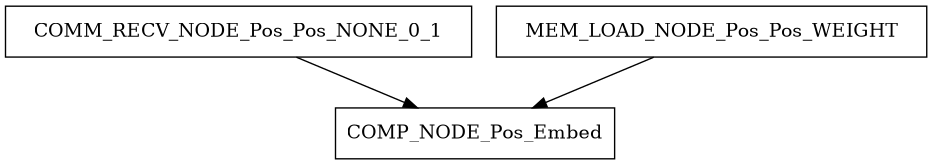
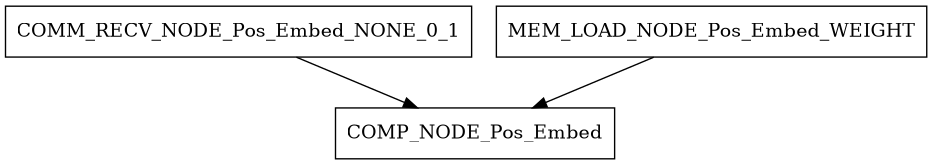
(239, 32) -> (239, 32)
(712, 32) -> (712, 32)
